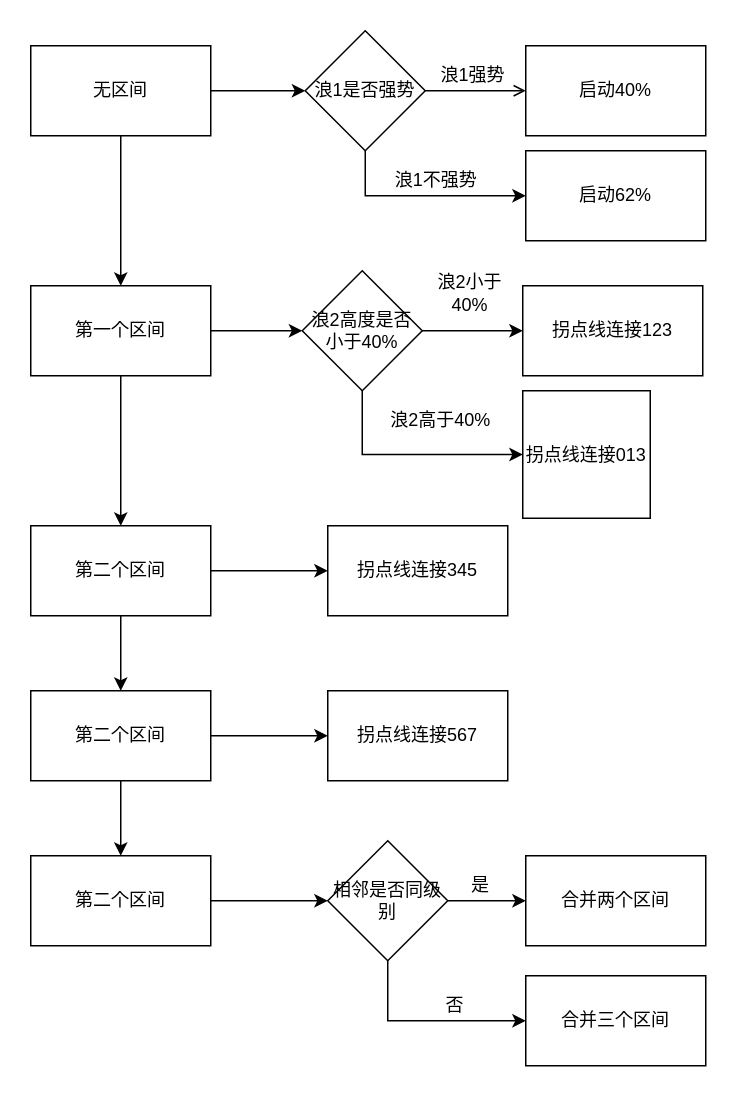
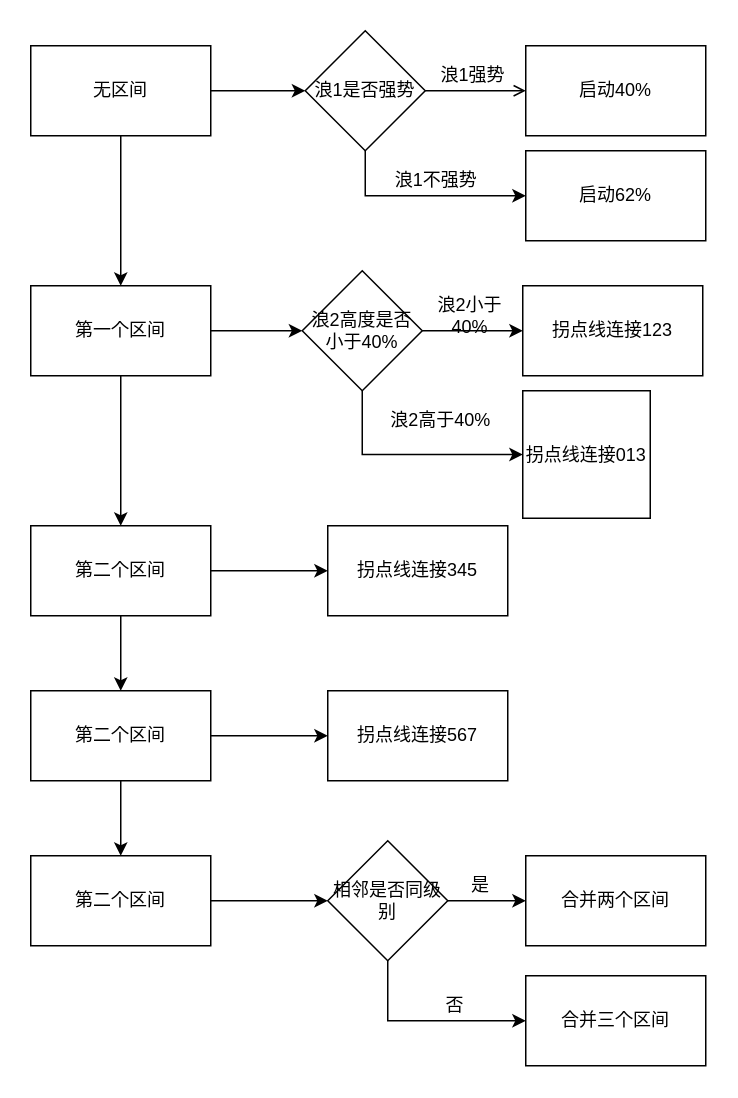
(470, 293) -> (470, 316)
